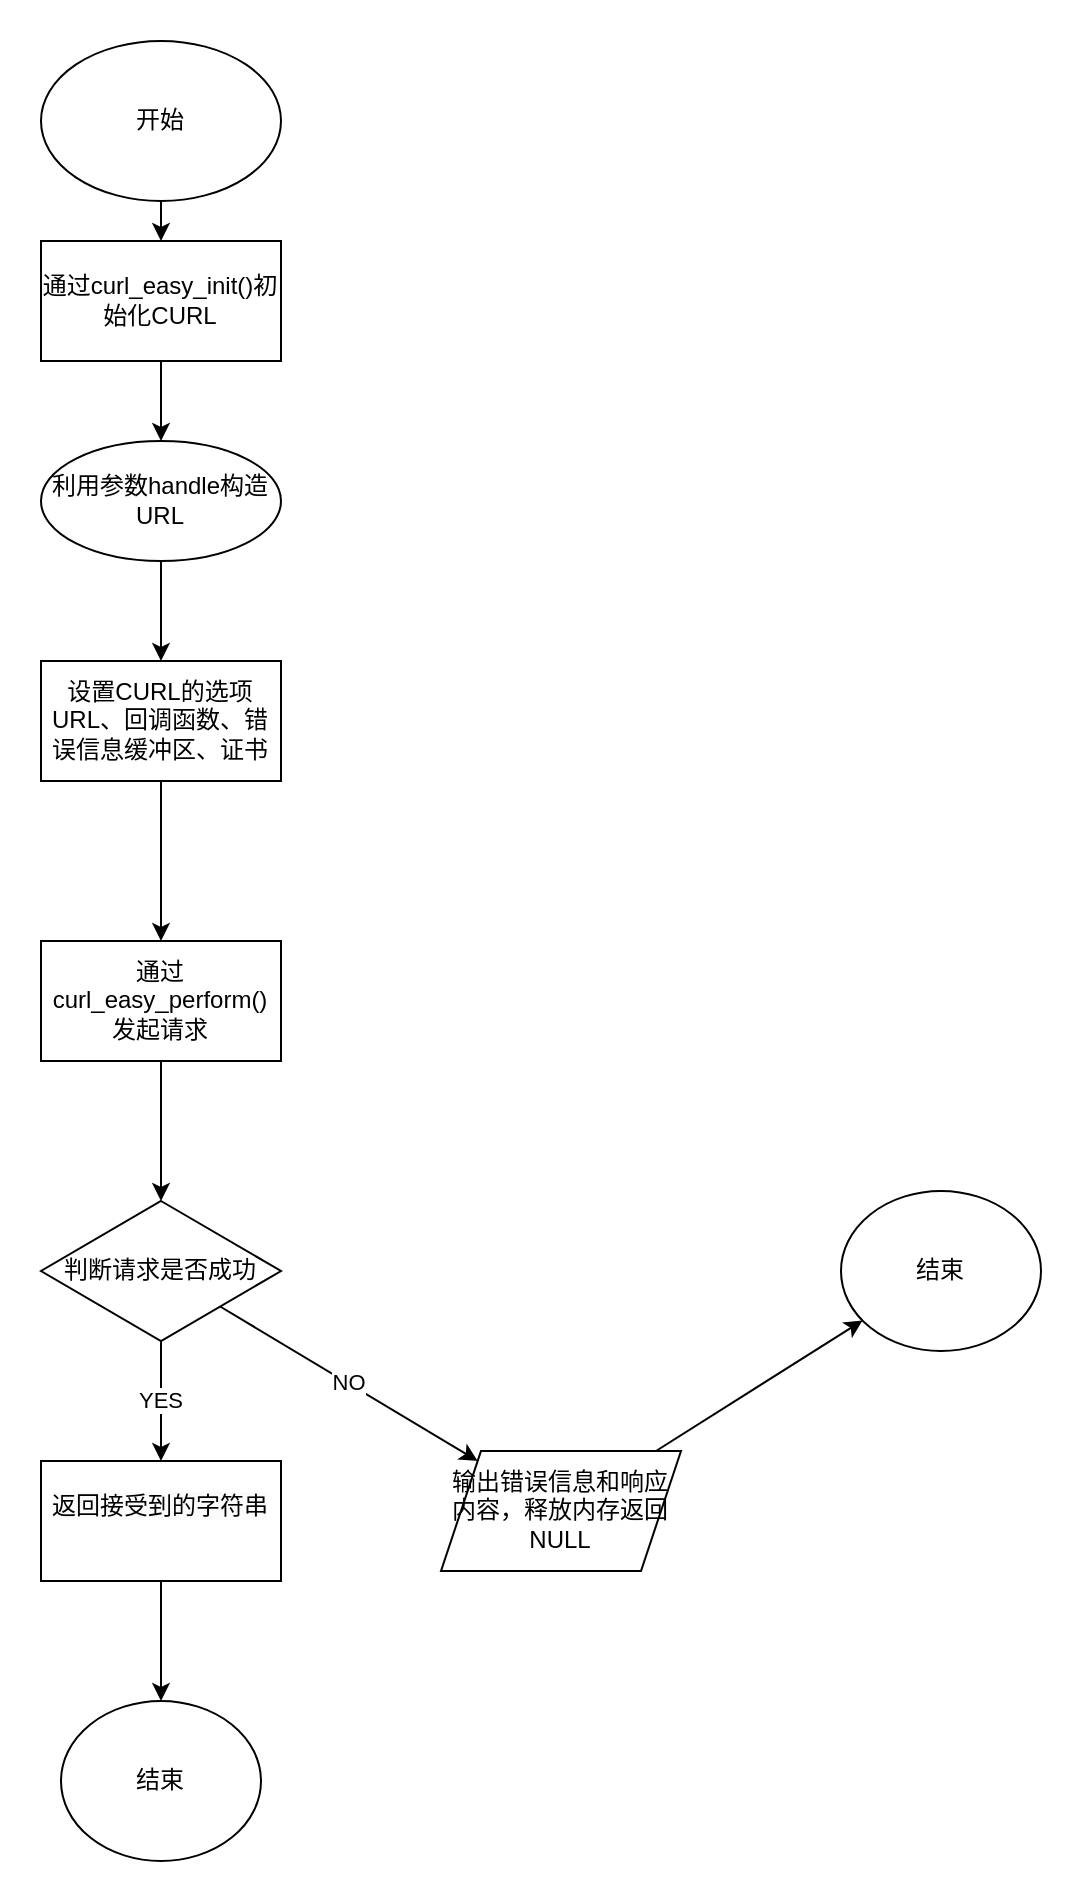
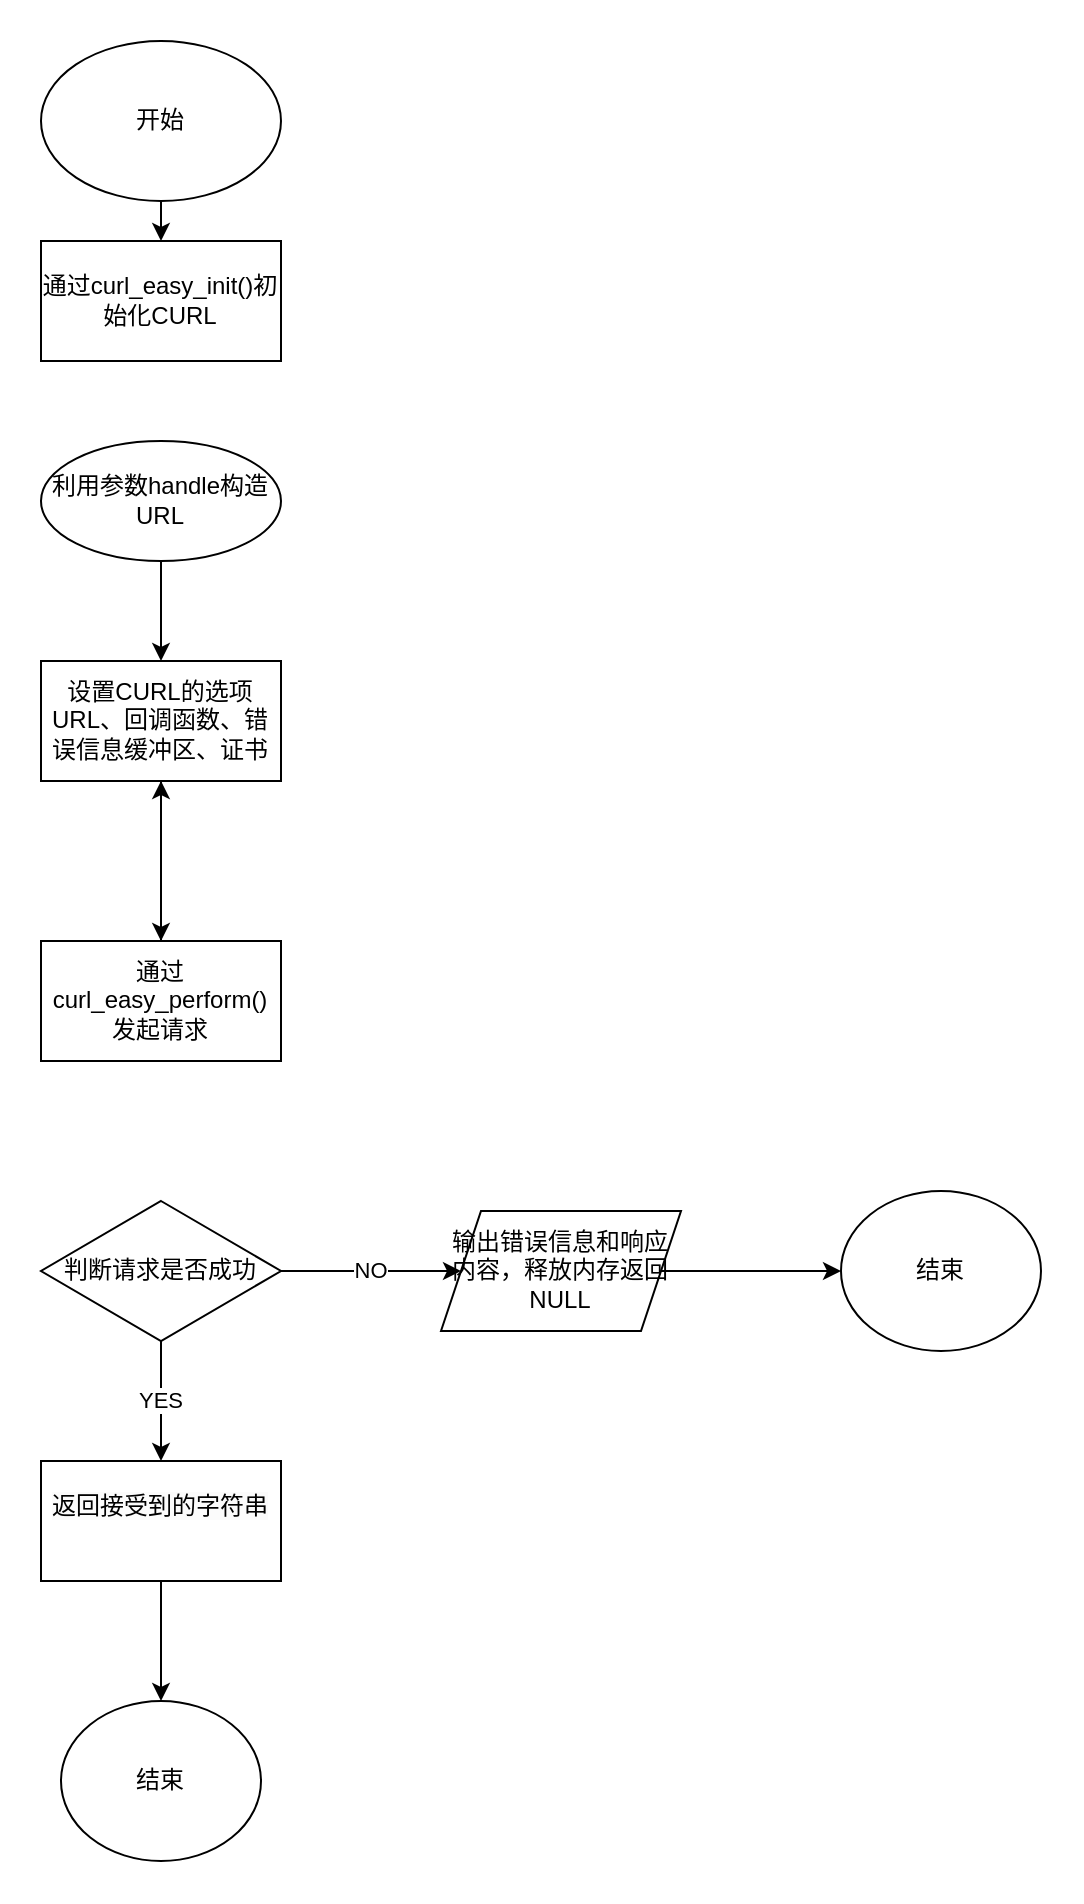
(161, 394) -> none
(161, 1124) -> (161, 939)
(561, 1511) -> (561, 1271)
